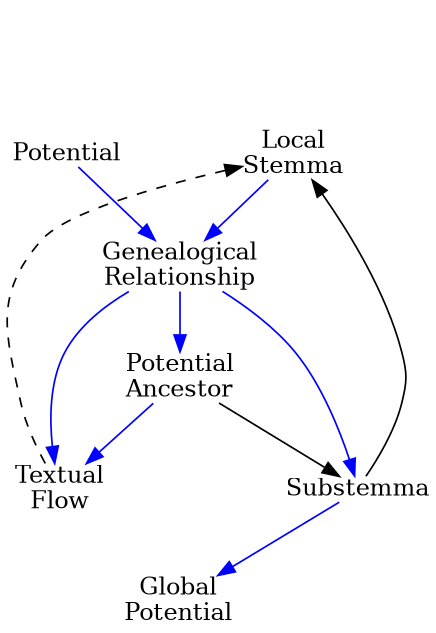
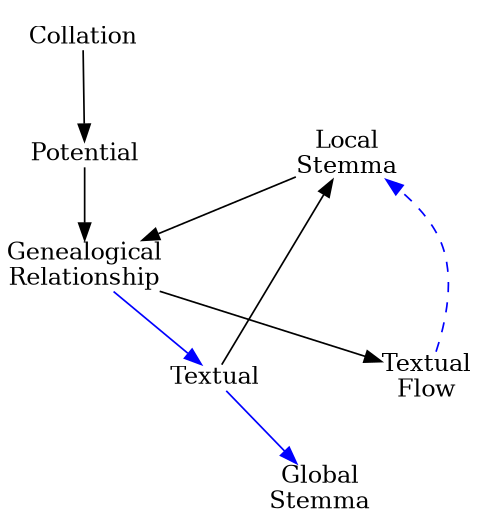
none -> (83, 37)
(106, 193) -> (85, 195)
(243, 204) -> (227, 205)
(29, 256) -> (447, 264)
(63, 355) -> (263, 324)
(180, 378) -> none
(358, 489) -> (215, 378)
(178, 601) -> (320, 489)
